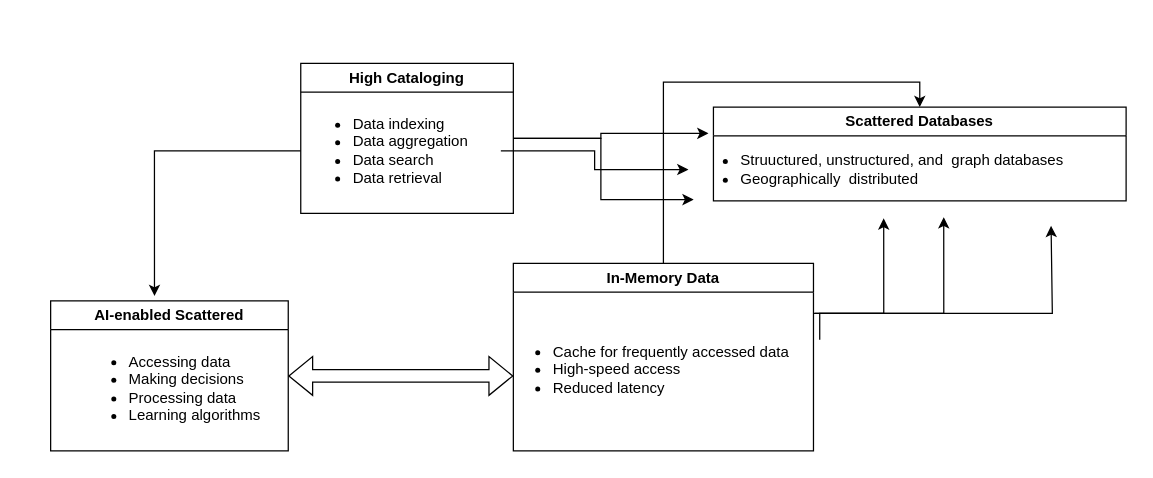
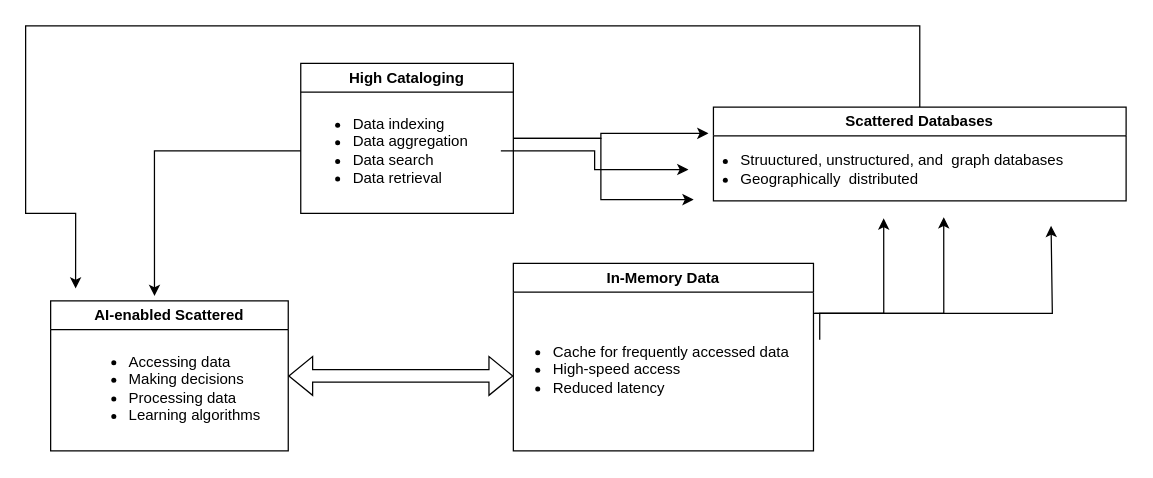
none -> (347, 26)
(699, 82) -> none
